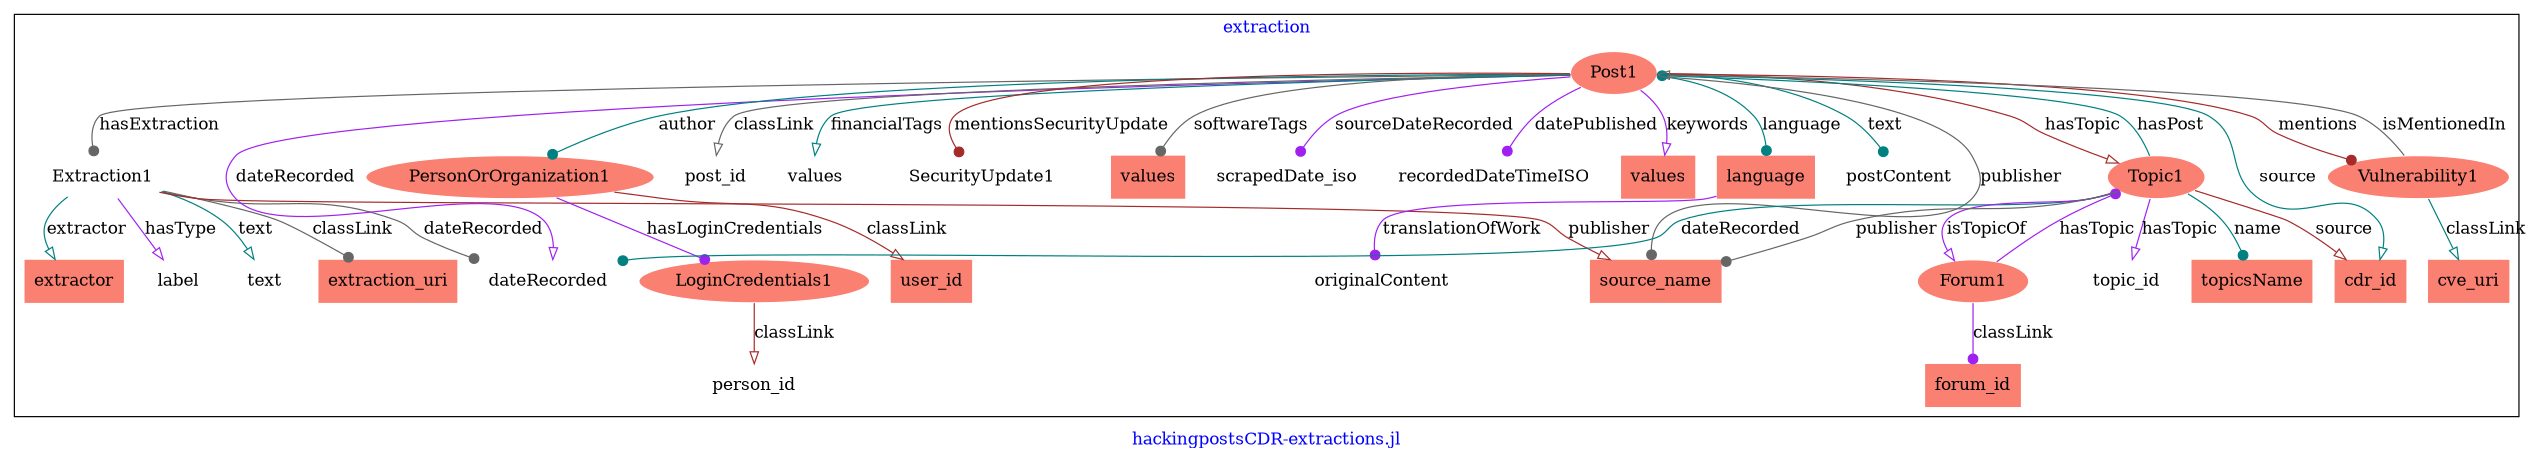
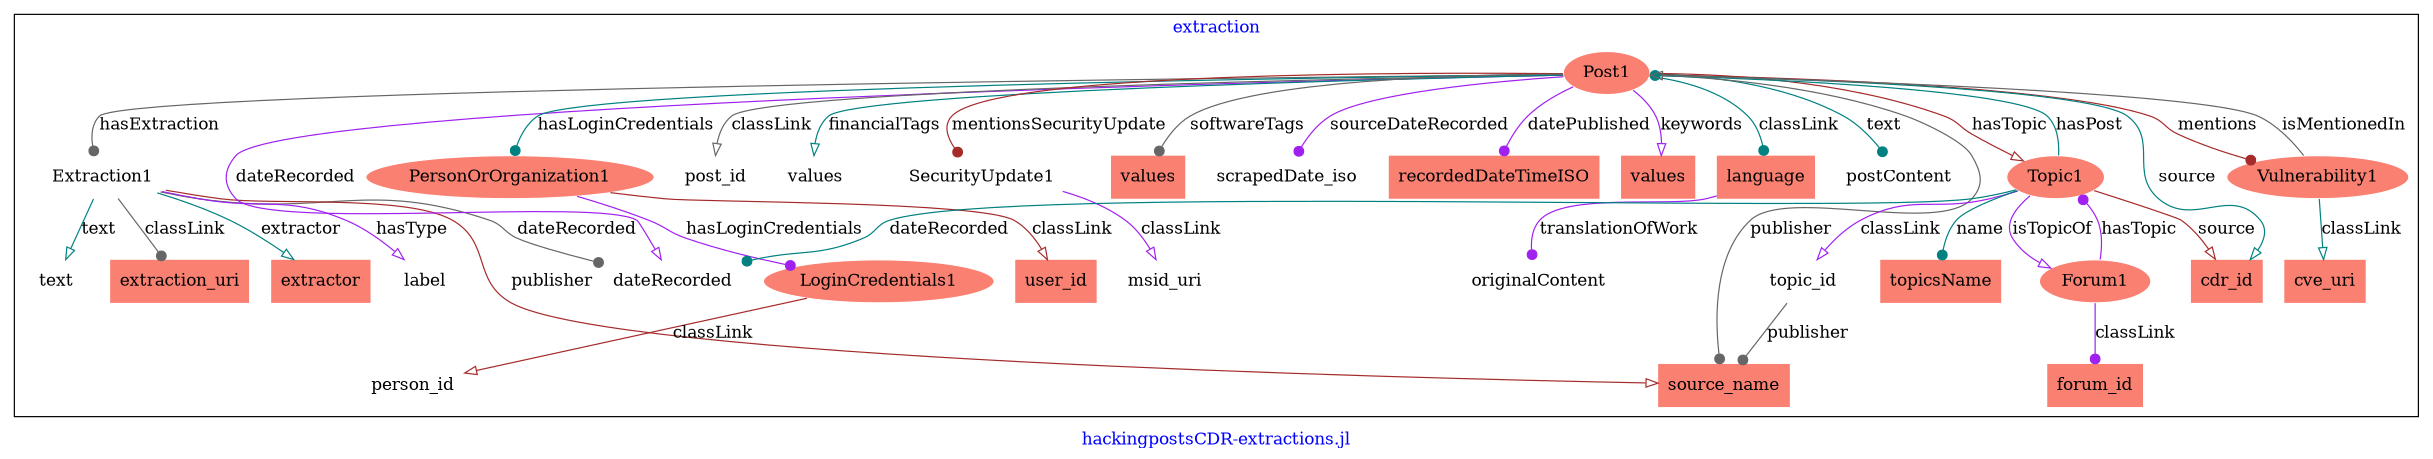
(687, 125) -> (626, 125)
(1802, 125) -> (1799, 125)
(1494, 177) -> (1494, 177)
(1844, 223) -> (1767, 330)
(2180, 229) -> (1901, 229)
none -> (1165, 281)
